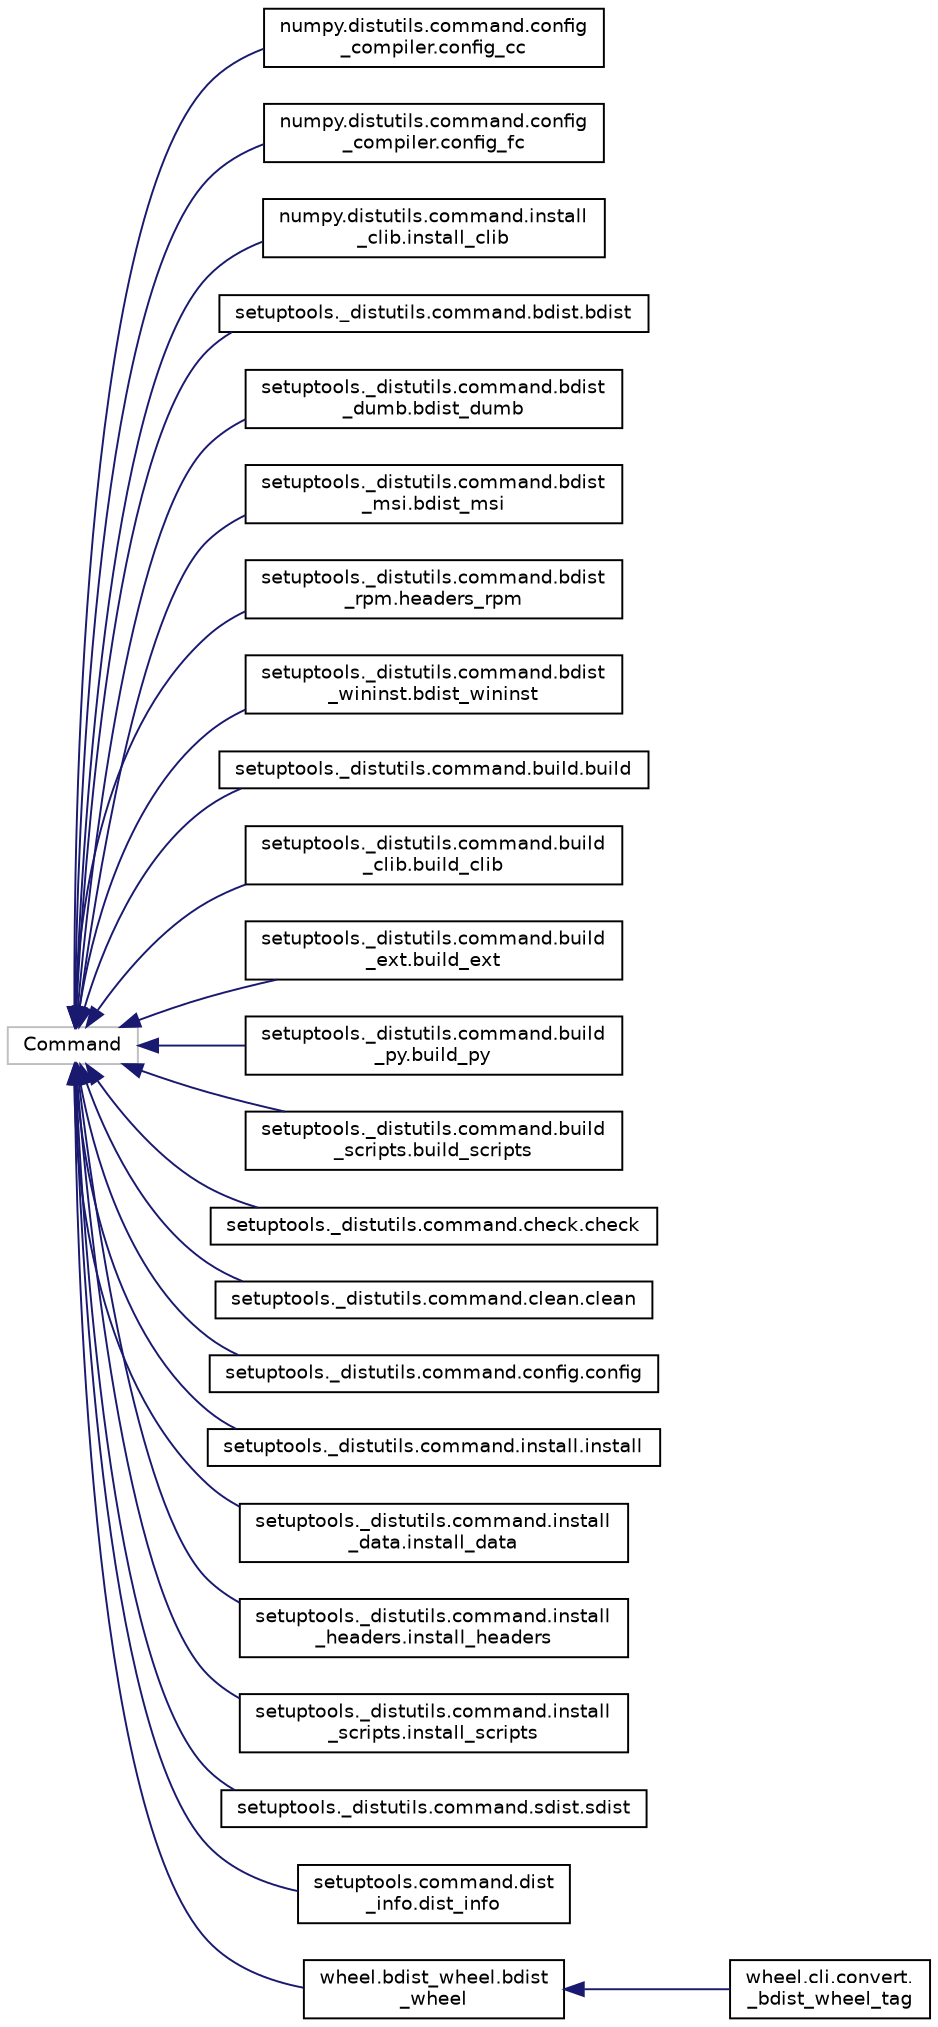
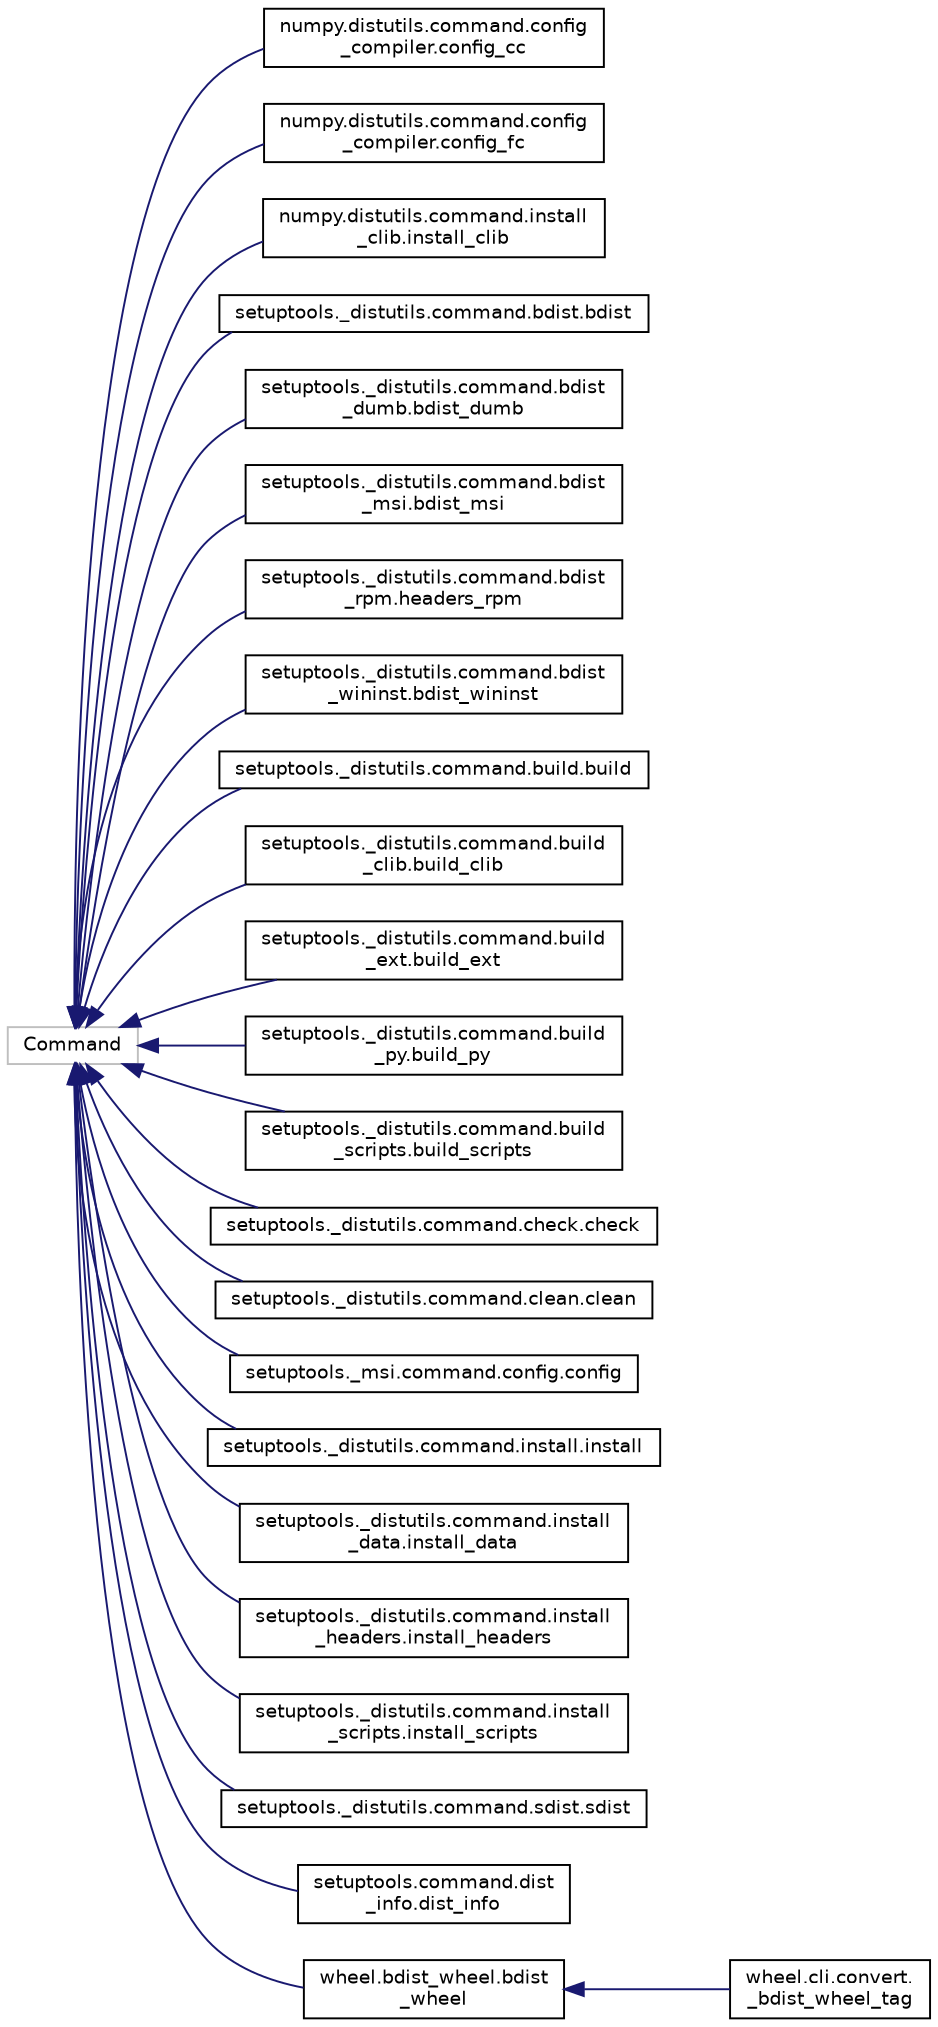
(434, 1374) -> (434, 1374)
